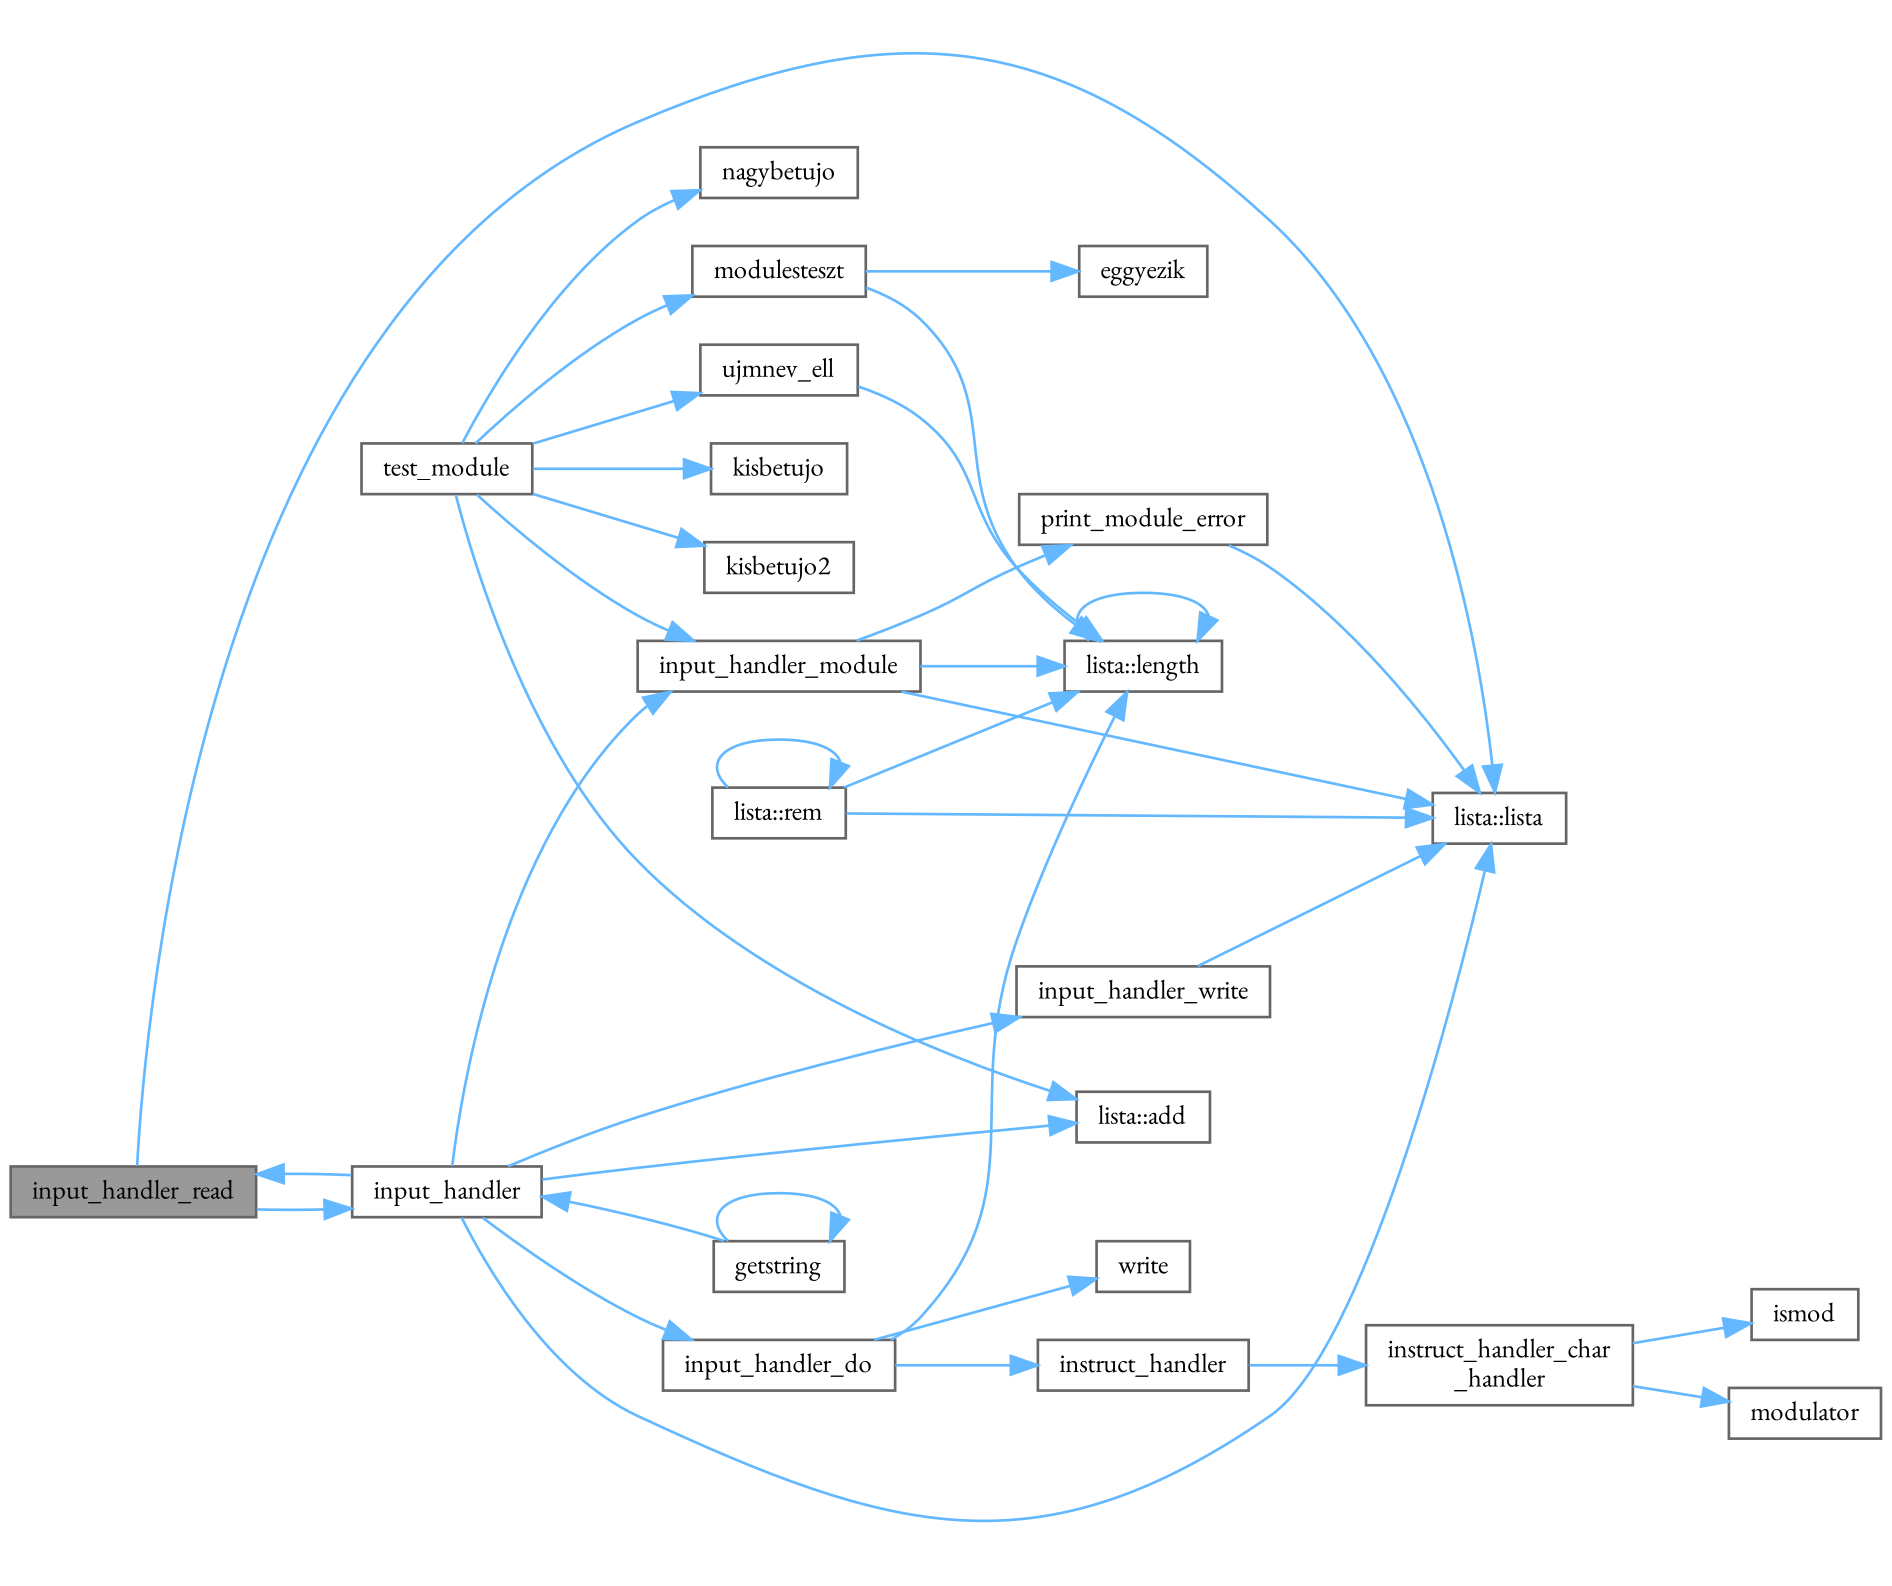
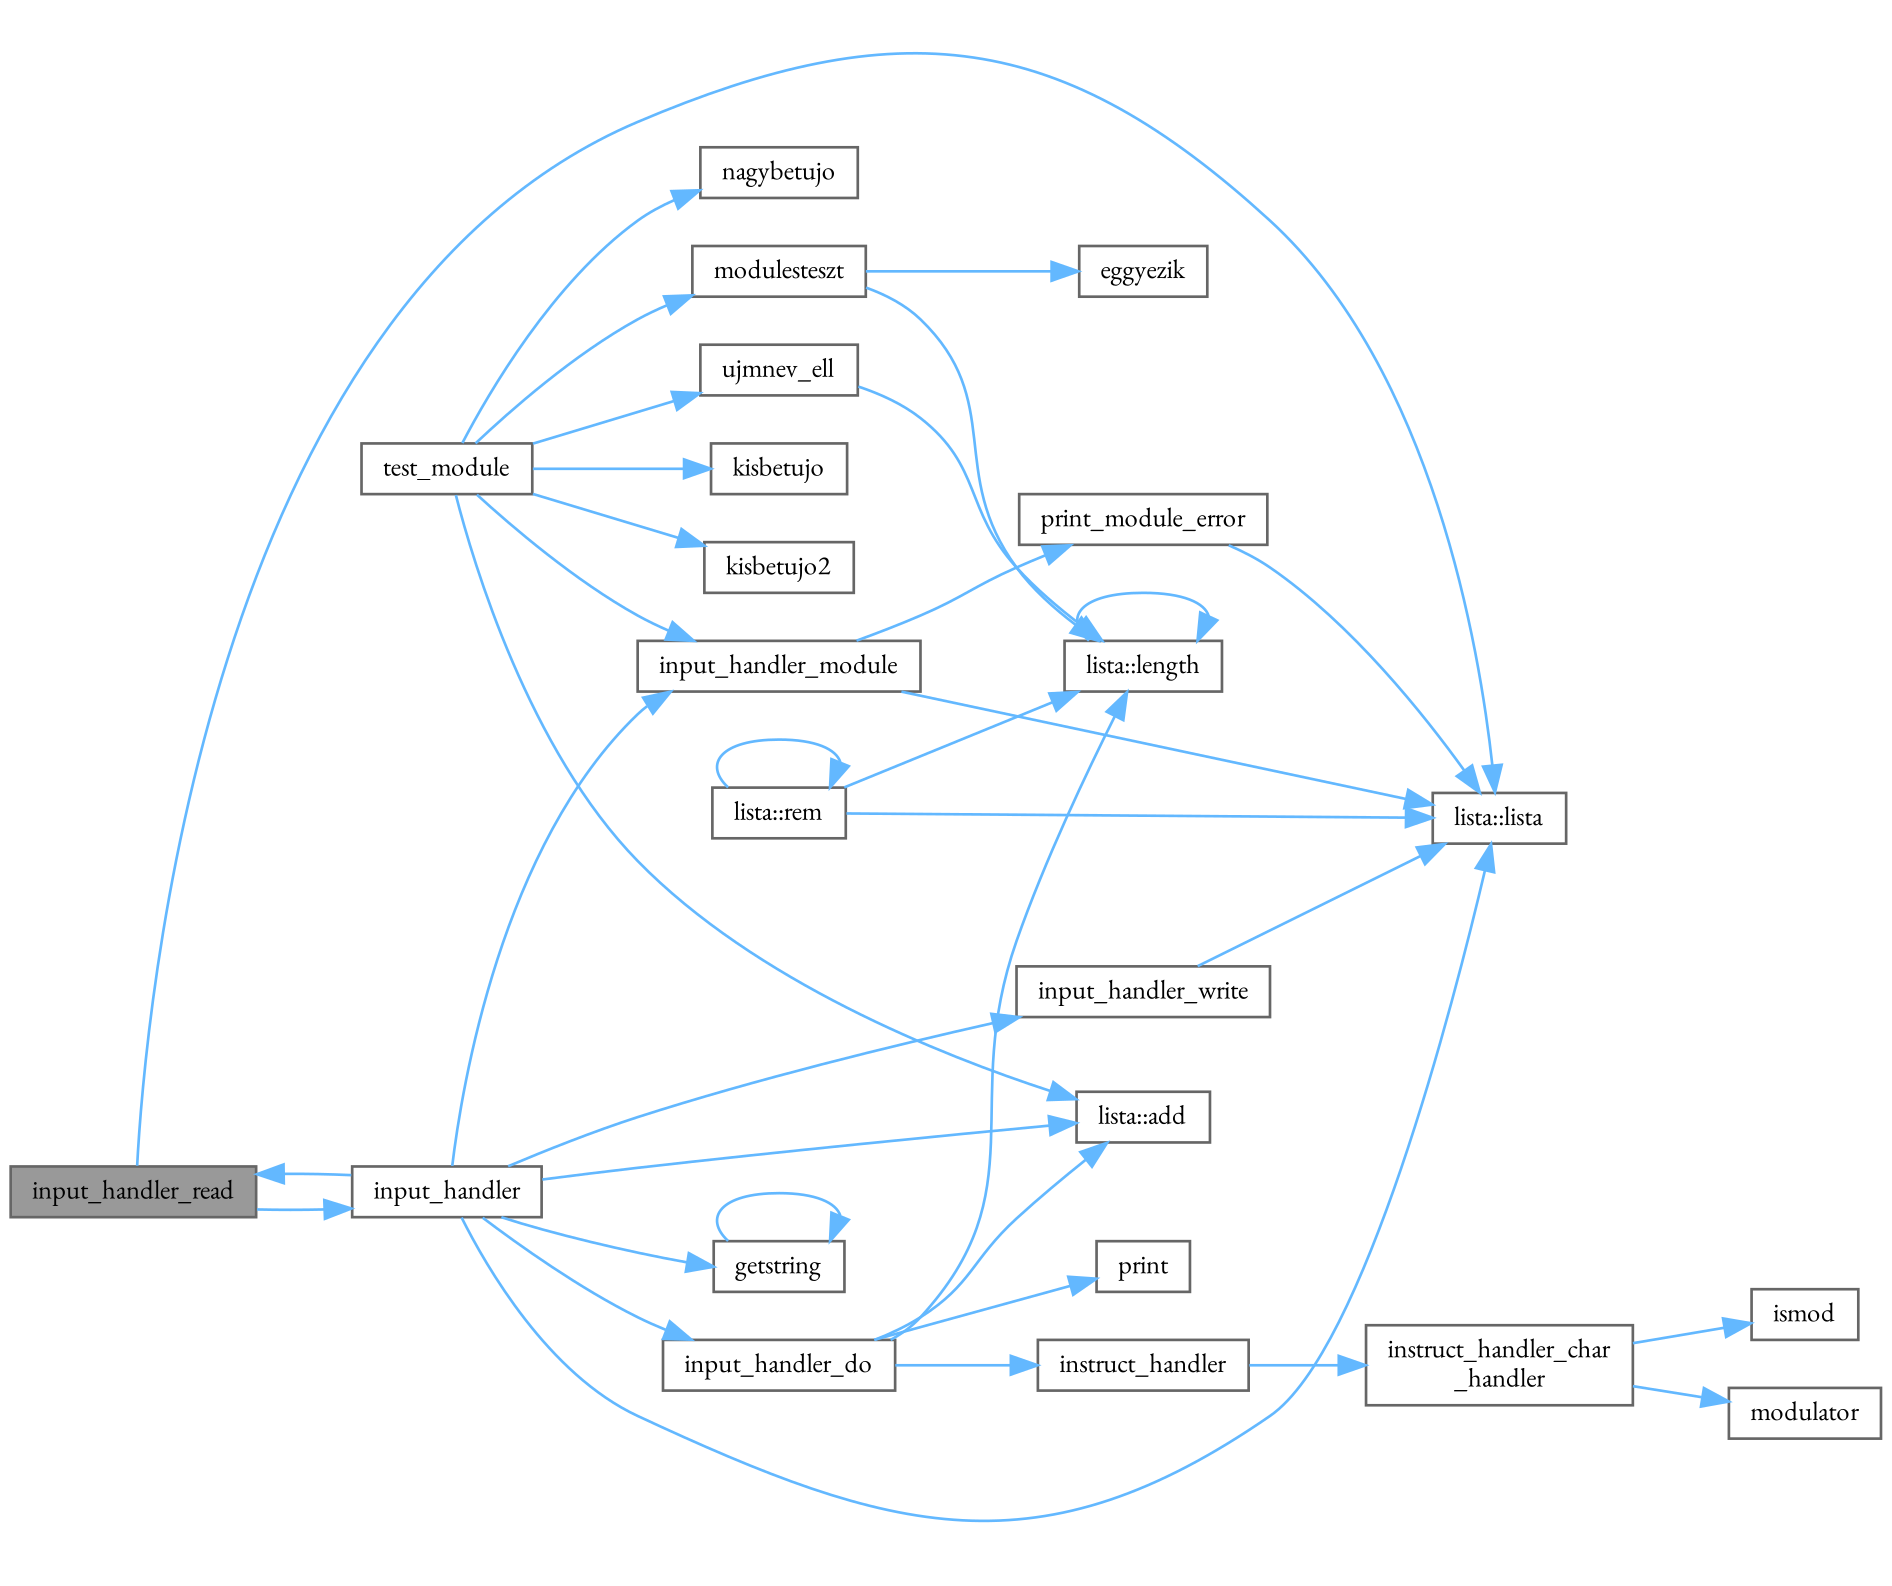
(979, 666) -> none
(647, 1219) -> (593, 1243)
none -> (983, 1255)
(1143, 1267) -> (1143, 1267)
